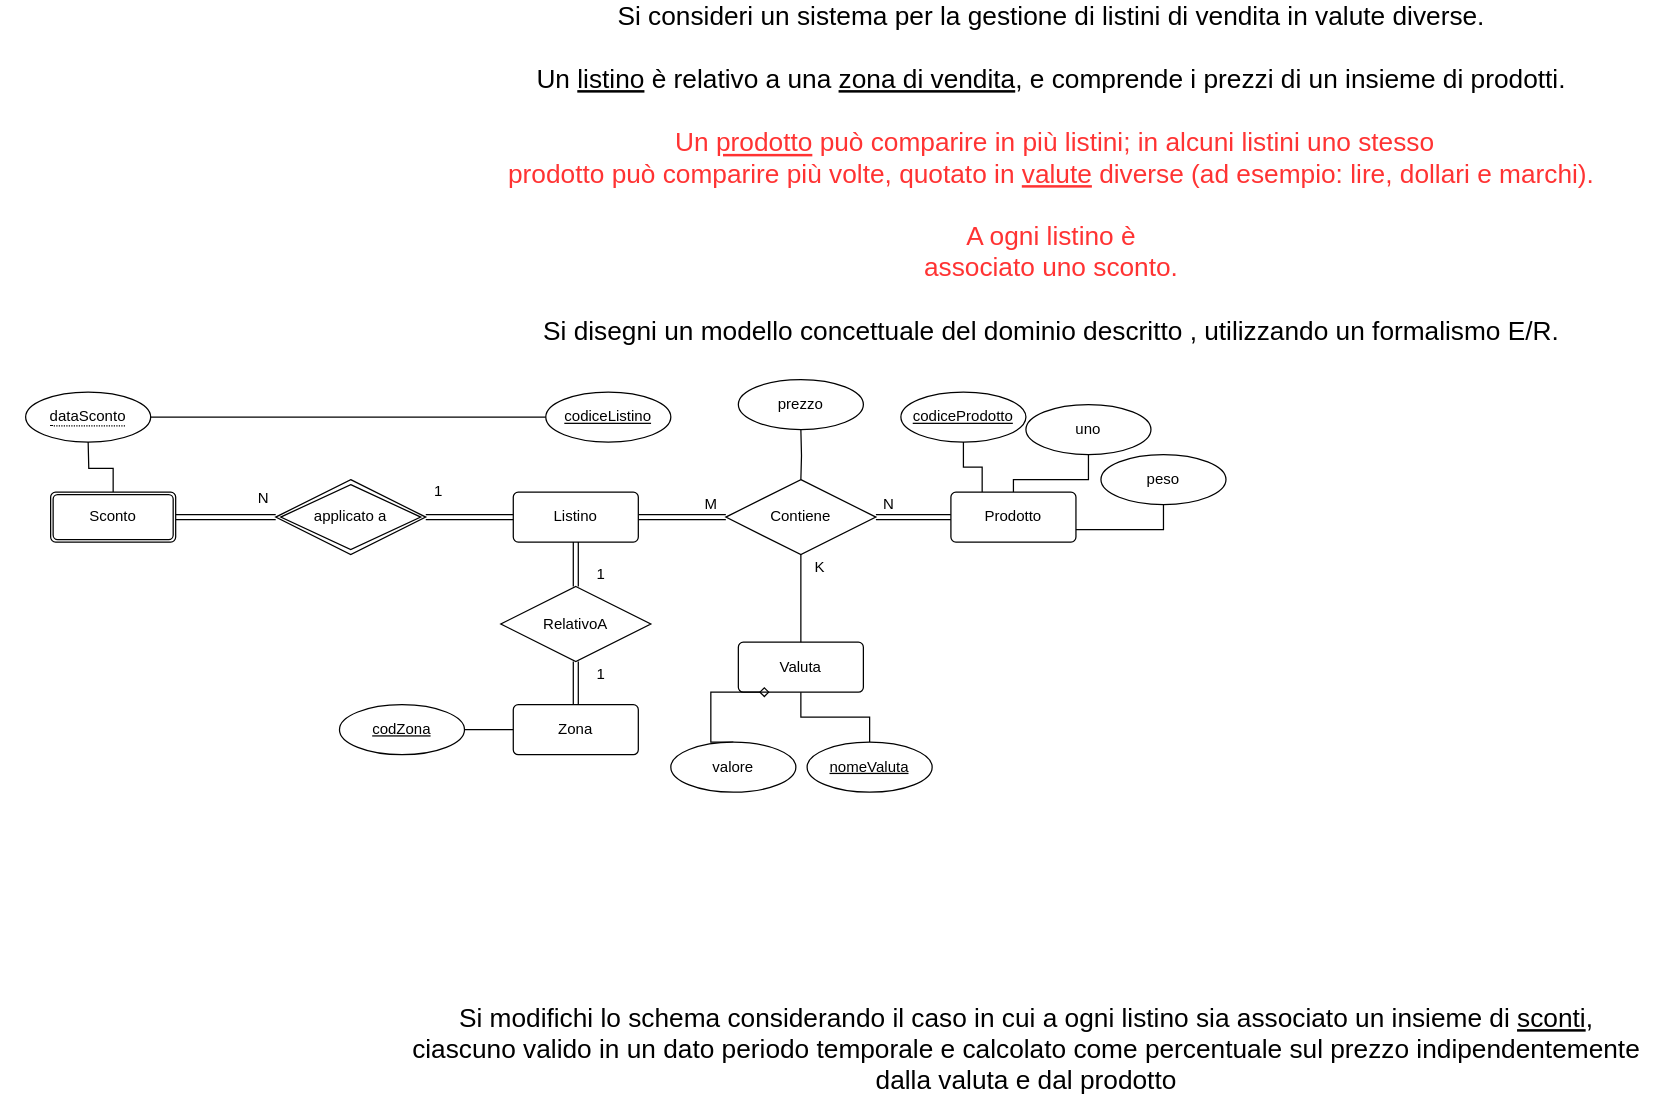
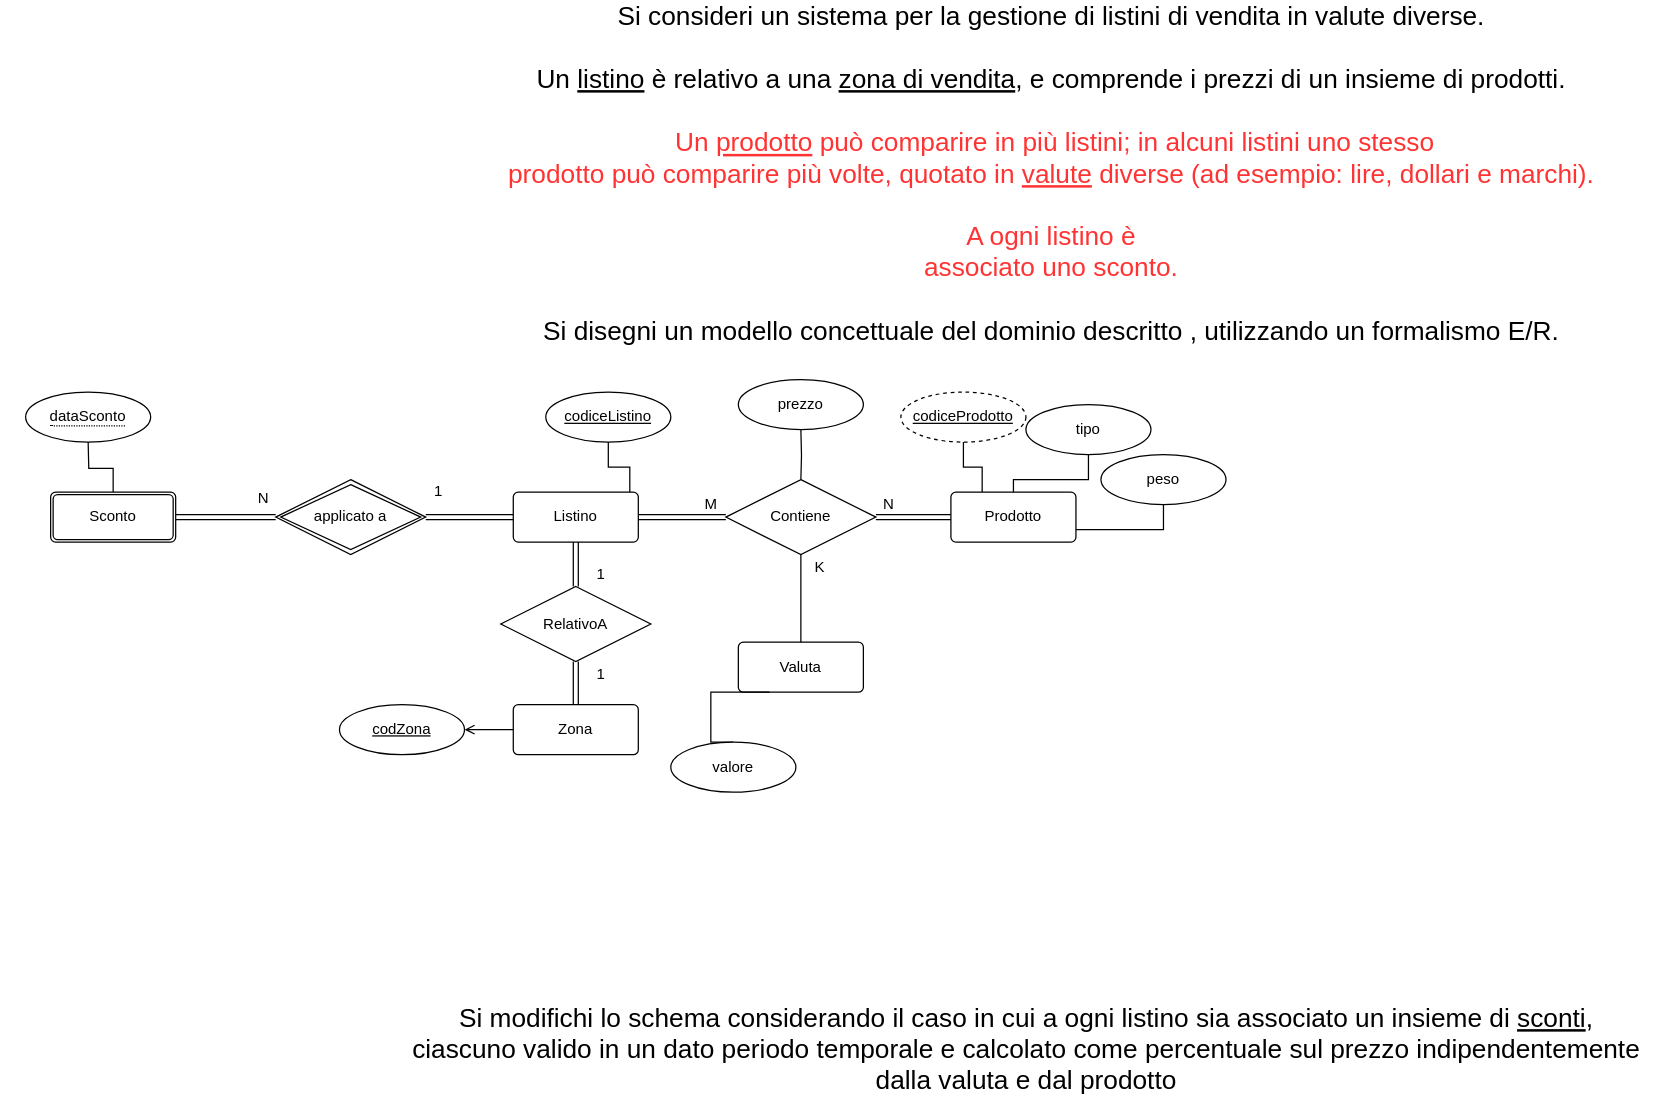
(349, 417) -> (618, 467)
(963, 417) -> (963, 417)
(1088, 429) -> (1088, 429)
(759, 692) -> (763, 692)
(835, 717) -> none
(469, 729) -> (470, 729)
(869, 767) -> none
